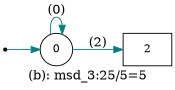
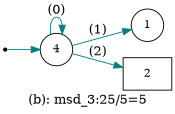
none -> (147, 25)
(56, 50) -> (56, 50)
